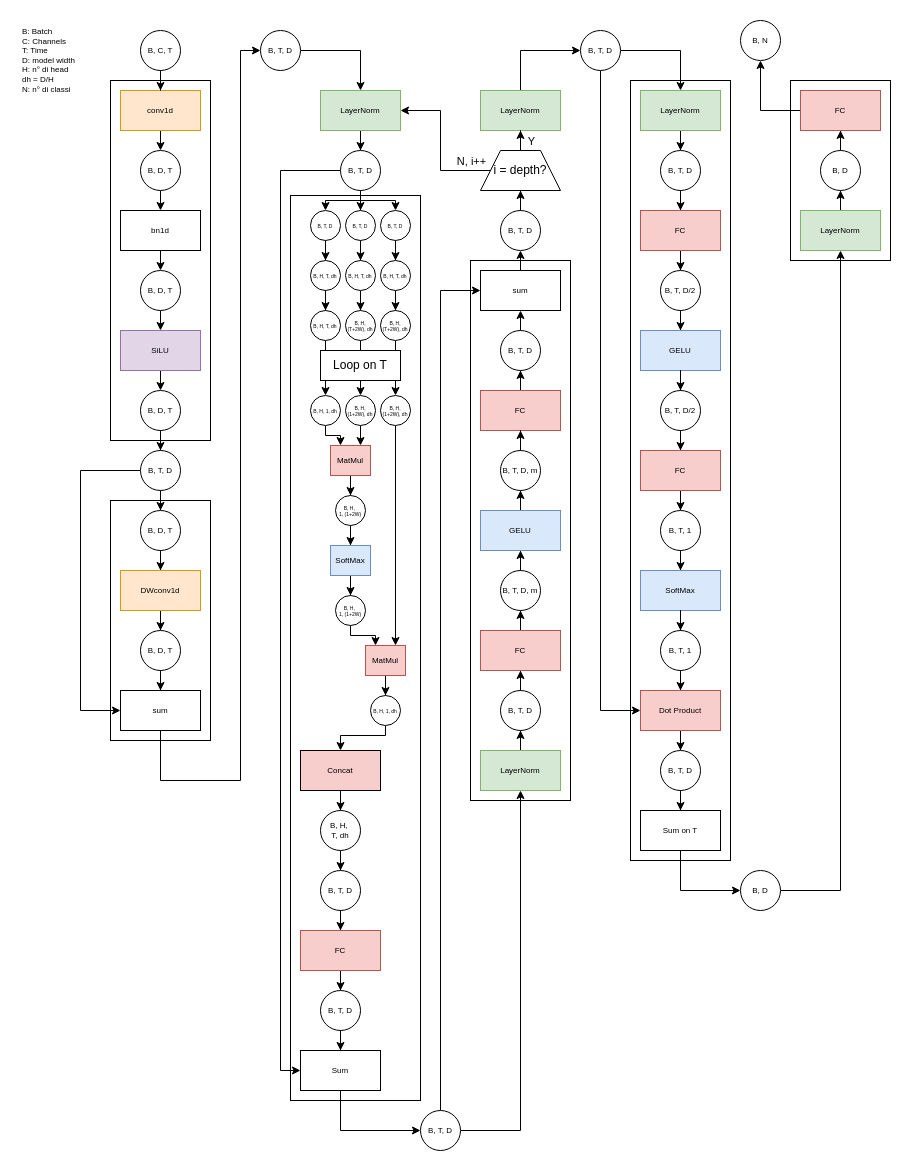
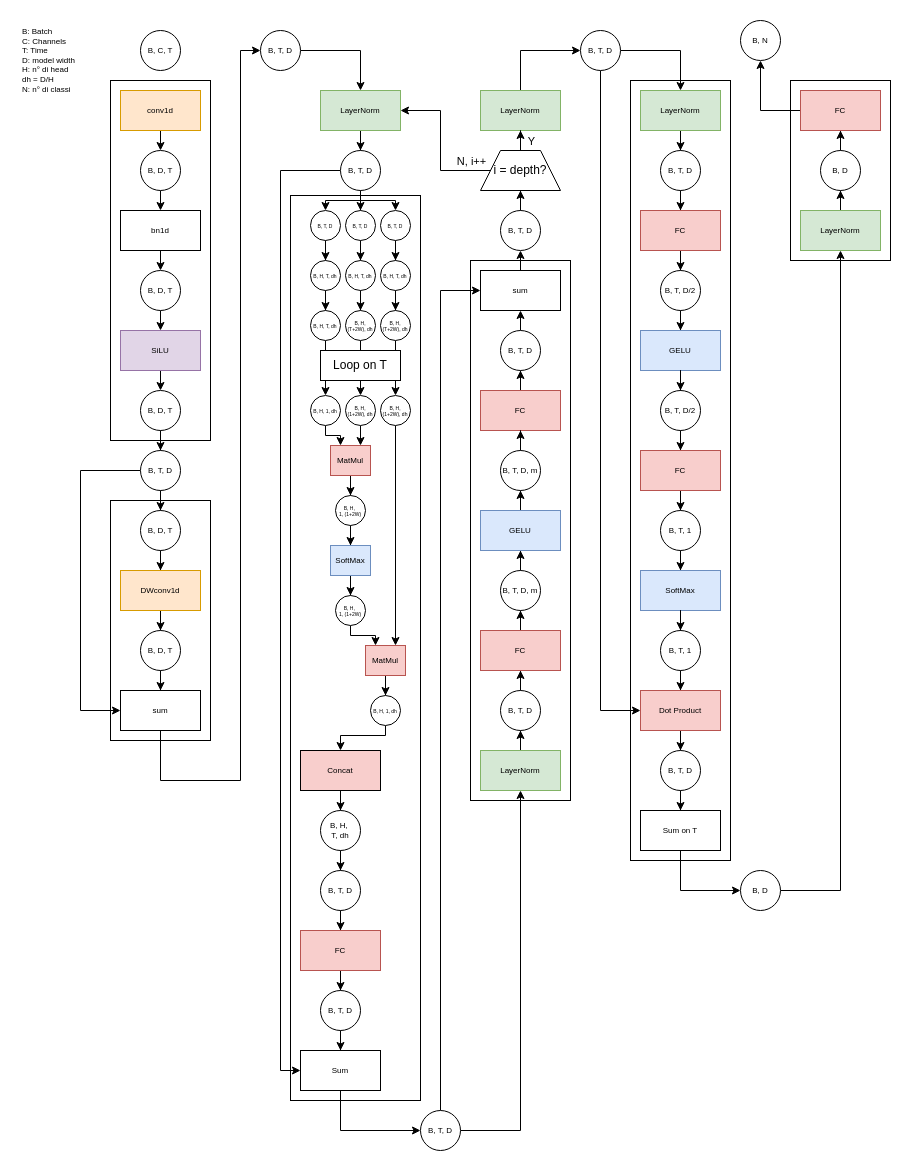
(161, 85) -> none
